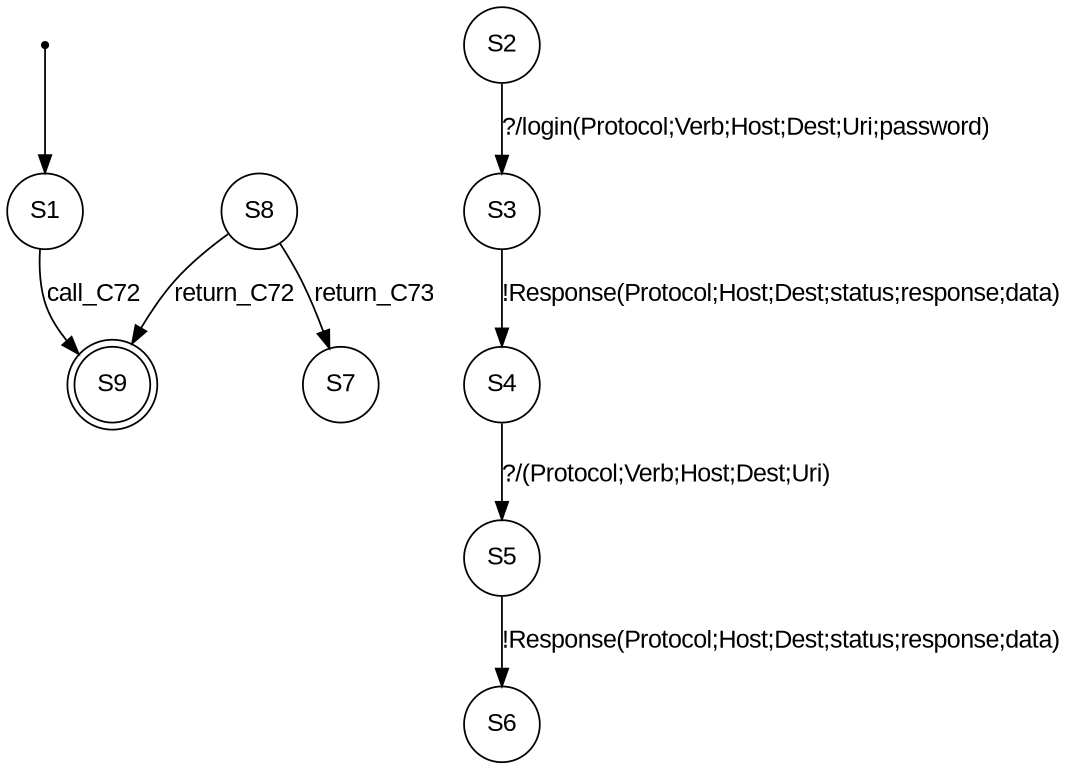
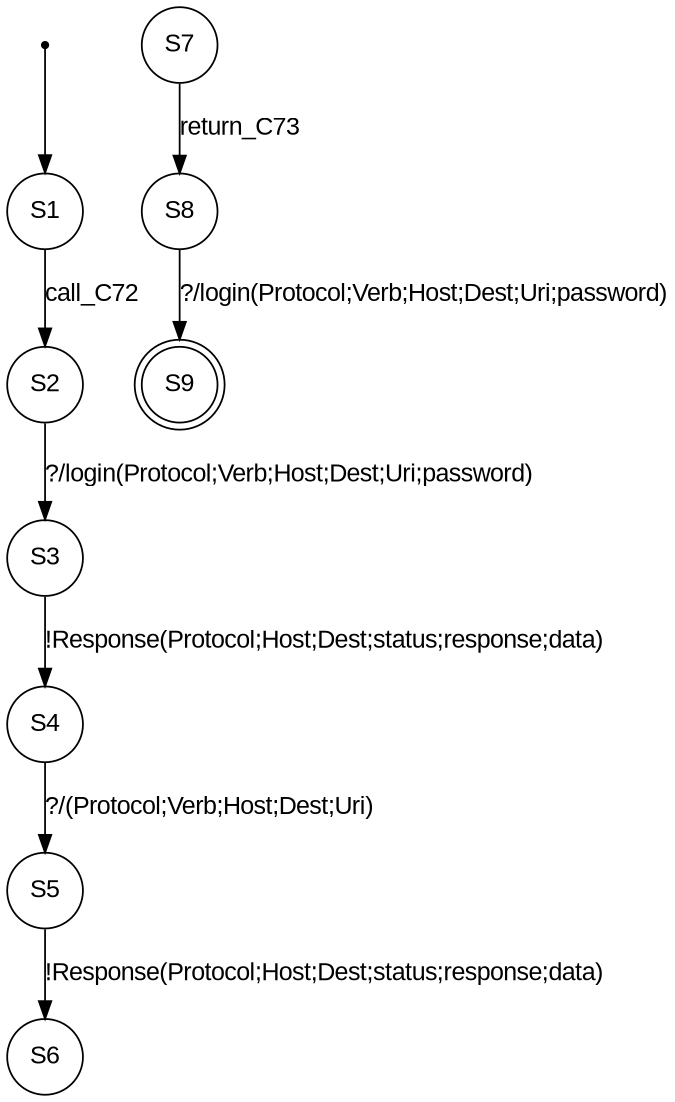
(304, 286) -> (180, 120)
(235, 294) -> (424, 294)
(44, 298) -> (45, 289)
